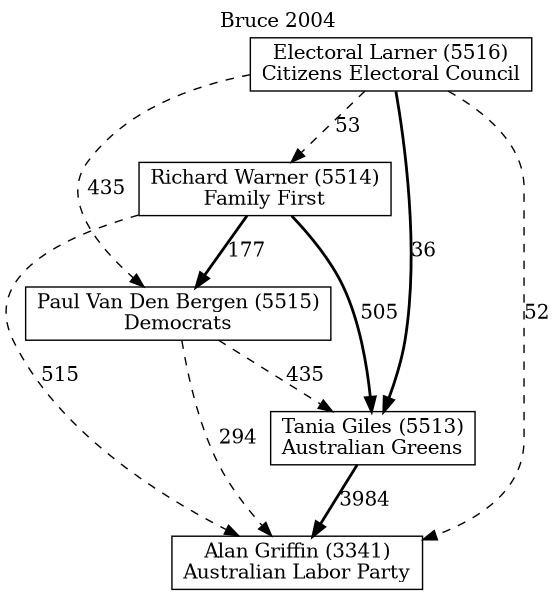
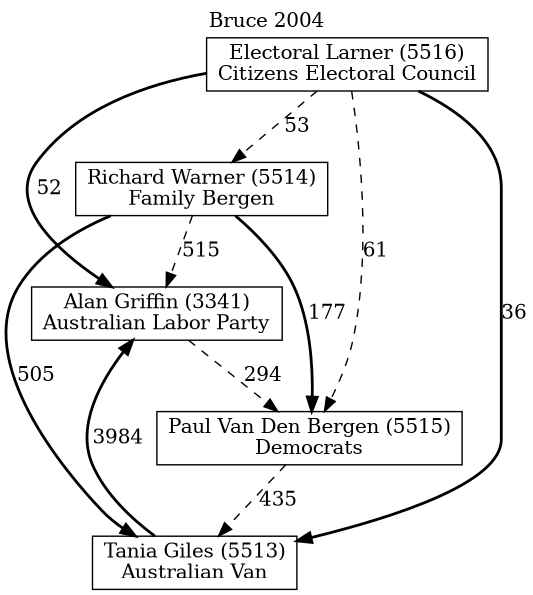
(107, 189) -> (376, 251)
(265, 189) -> (202, 189)
(524, 319) -> (52, 144)
(373, 438) -> (195, 563)
(208, 439) -> (228, 372)
